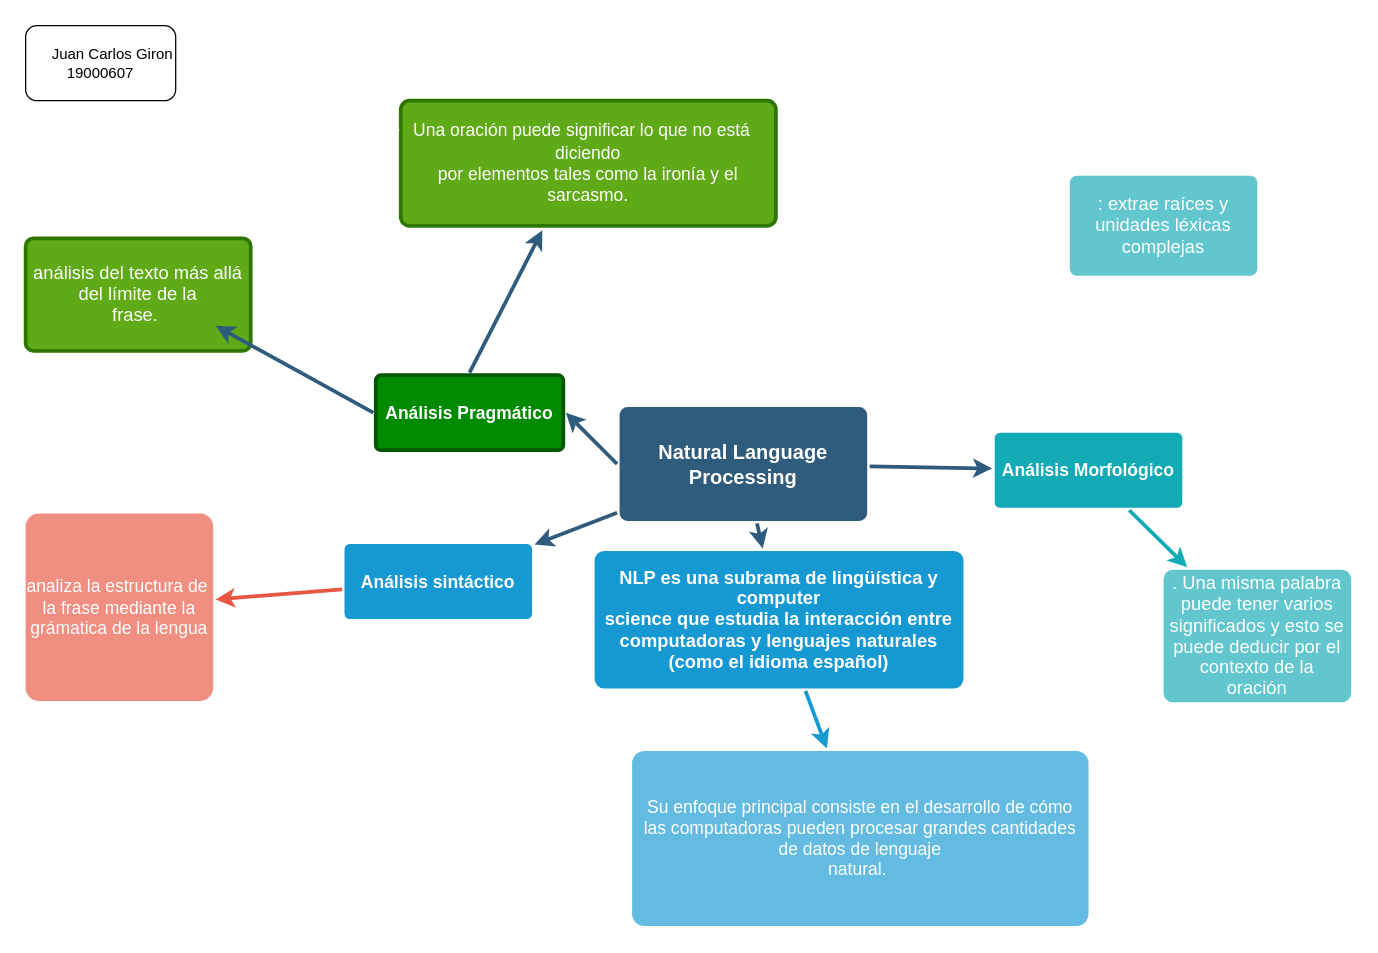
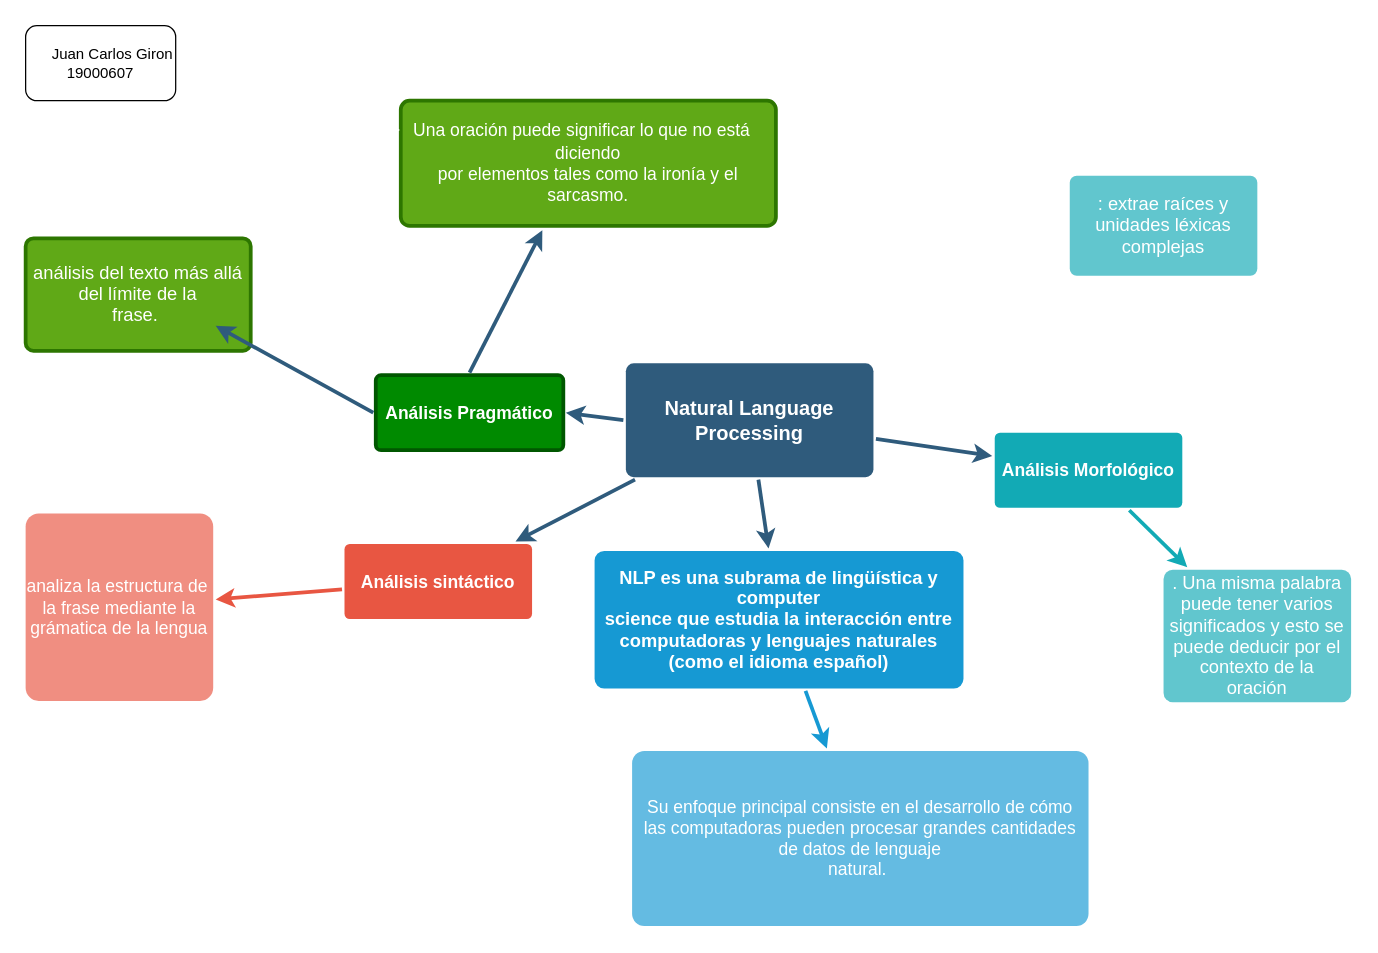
(743, 464) -> (749, 420)
(438, 581) -> (438, 581)
